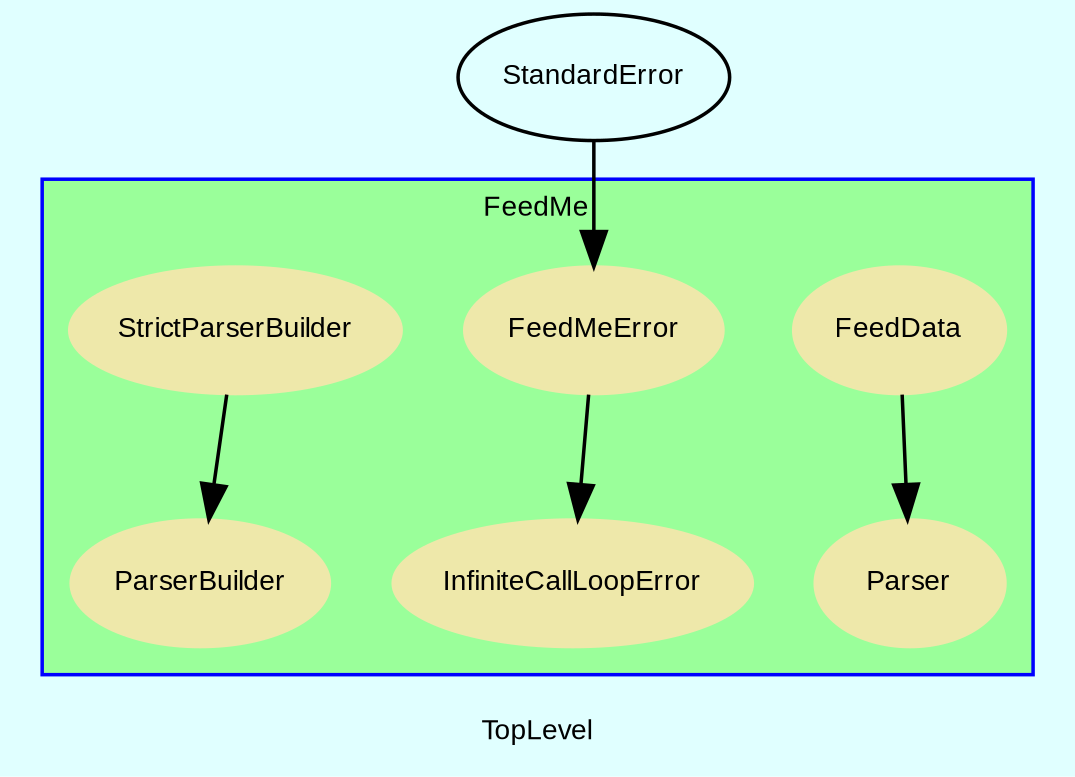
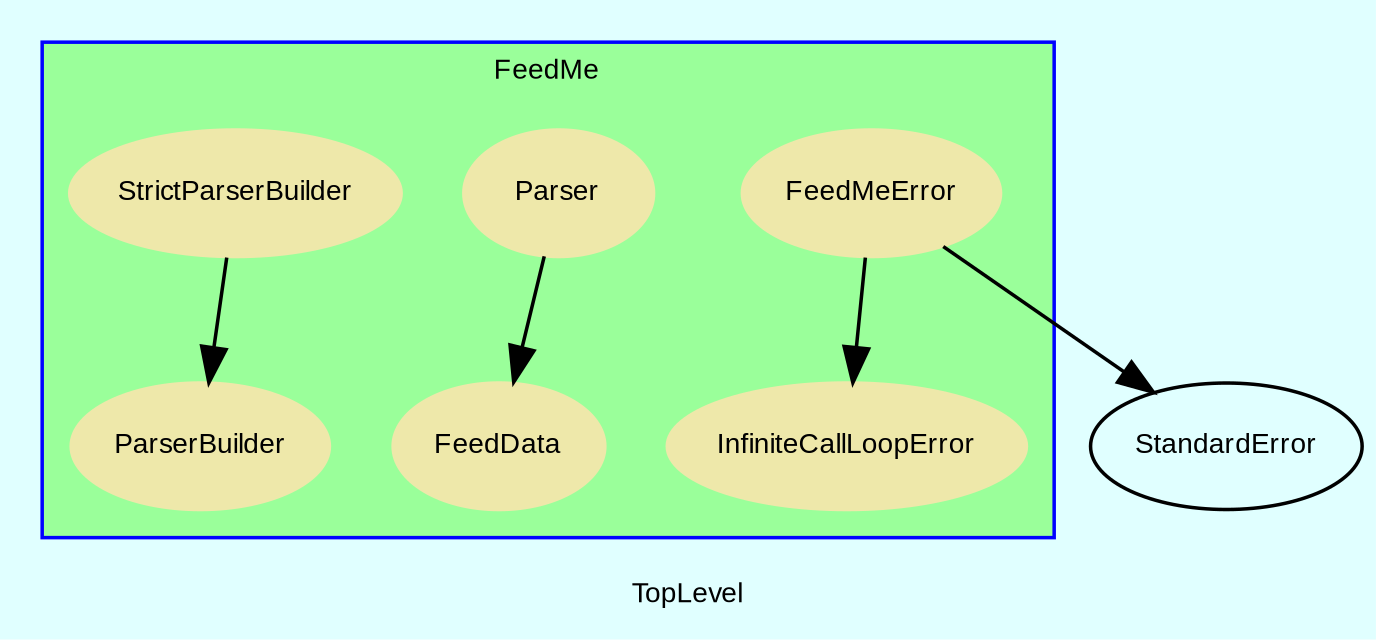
(594, 202) -> (1029, 306)
(904, 440) -> (533, 302)
